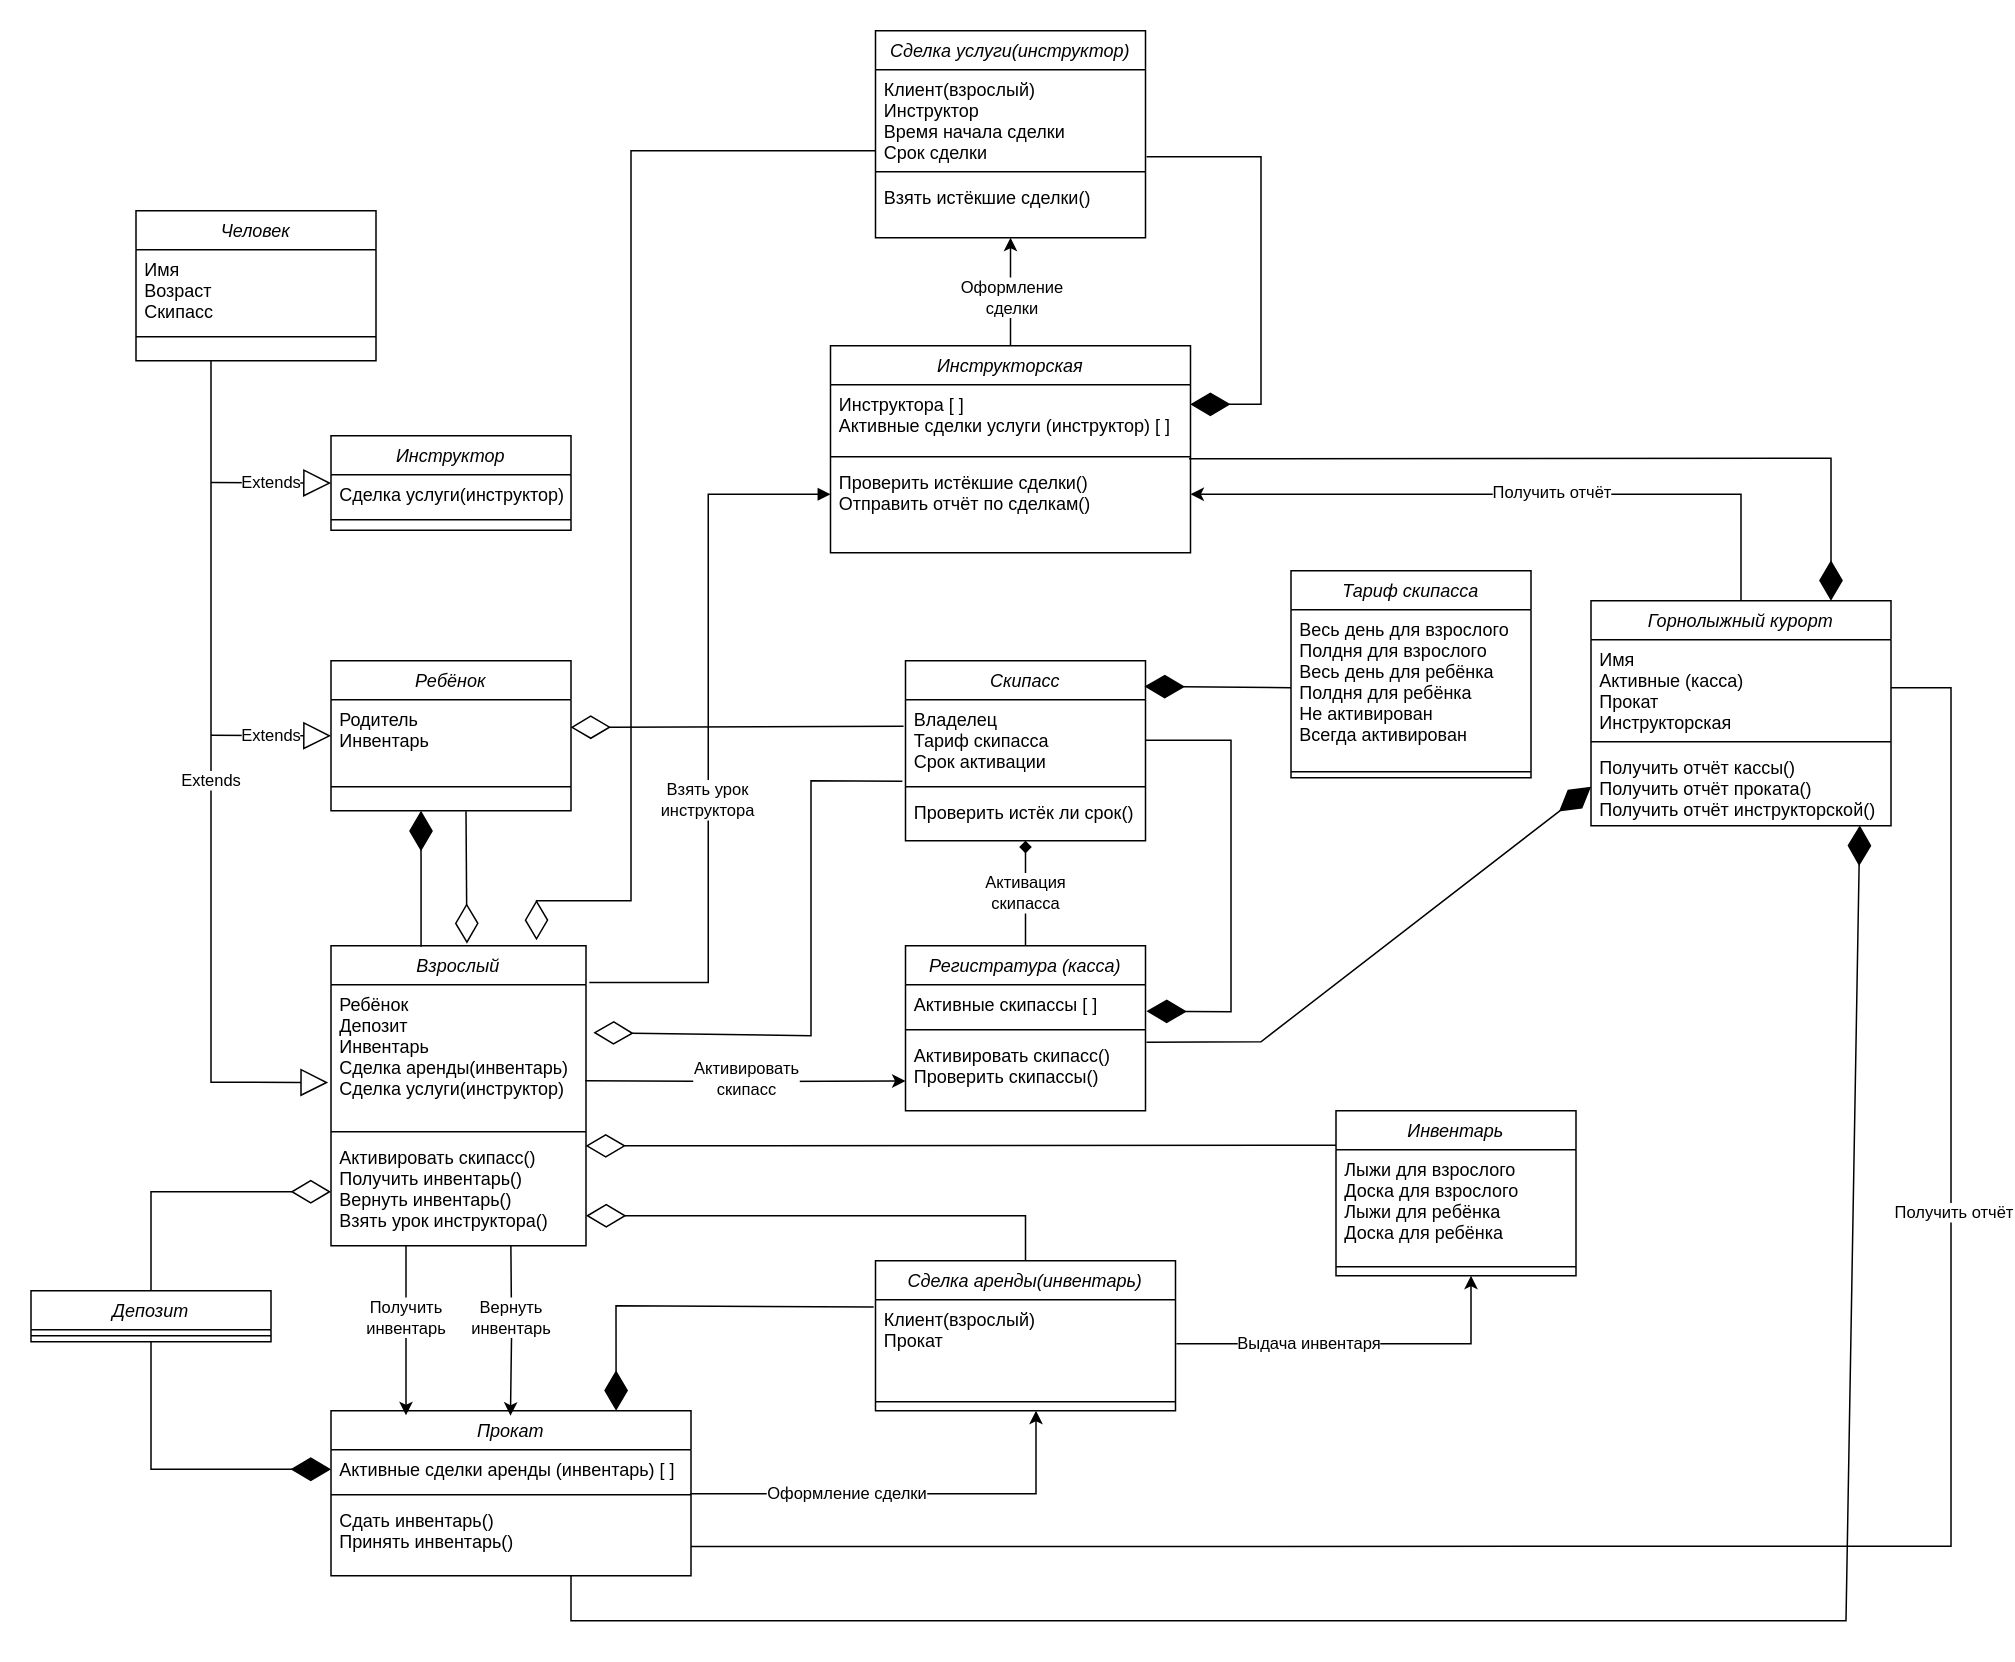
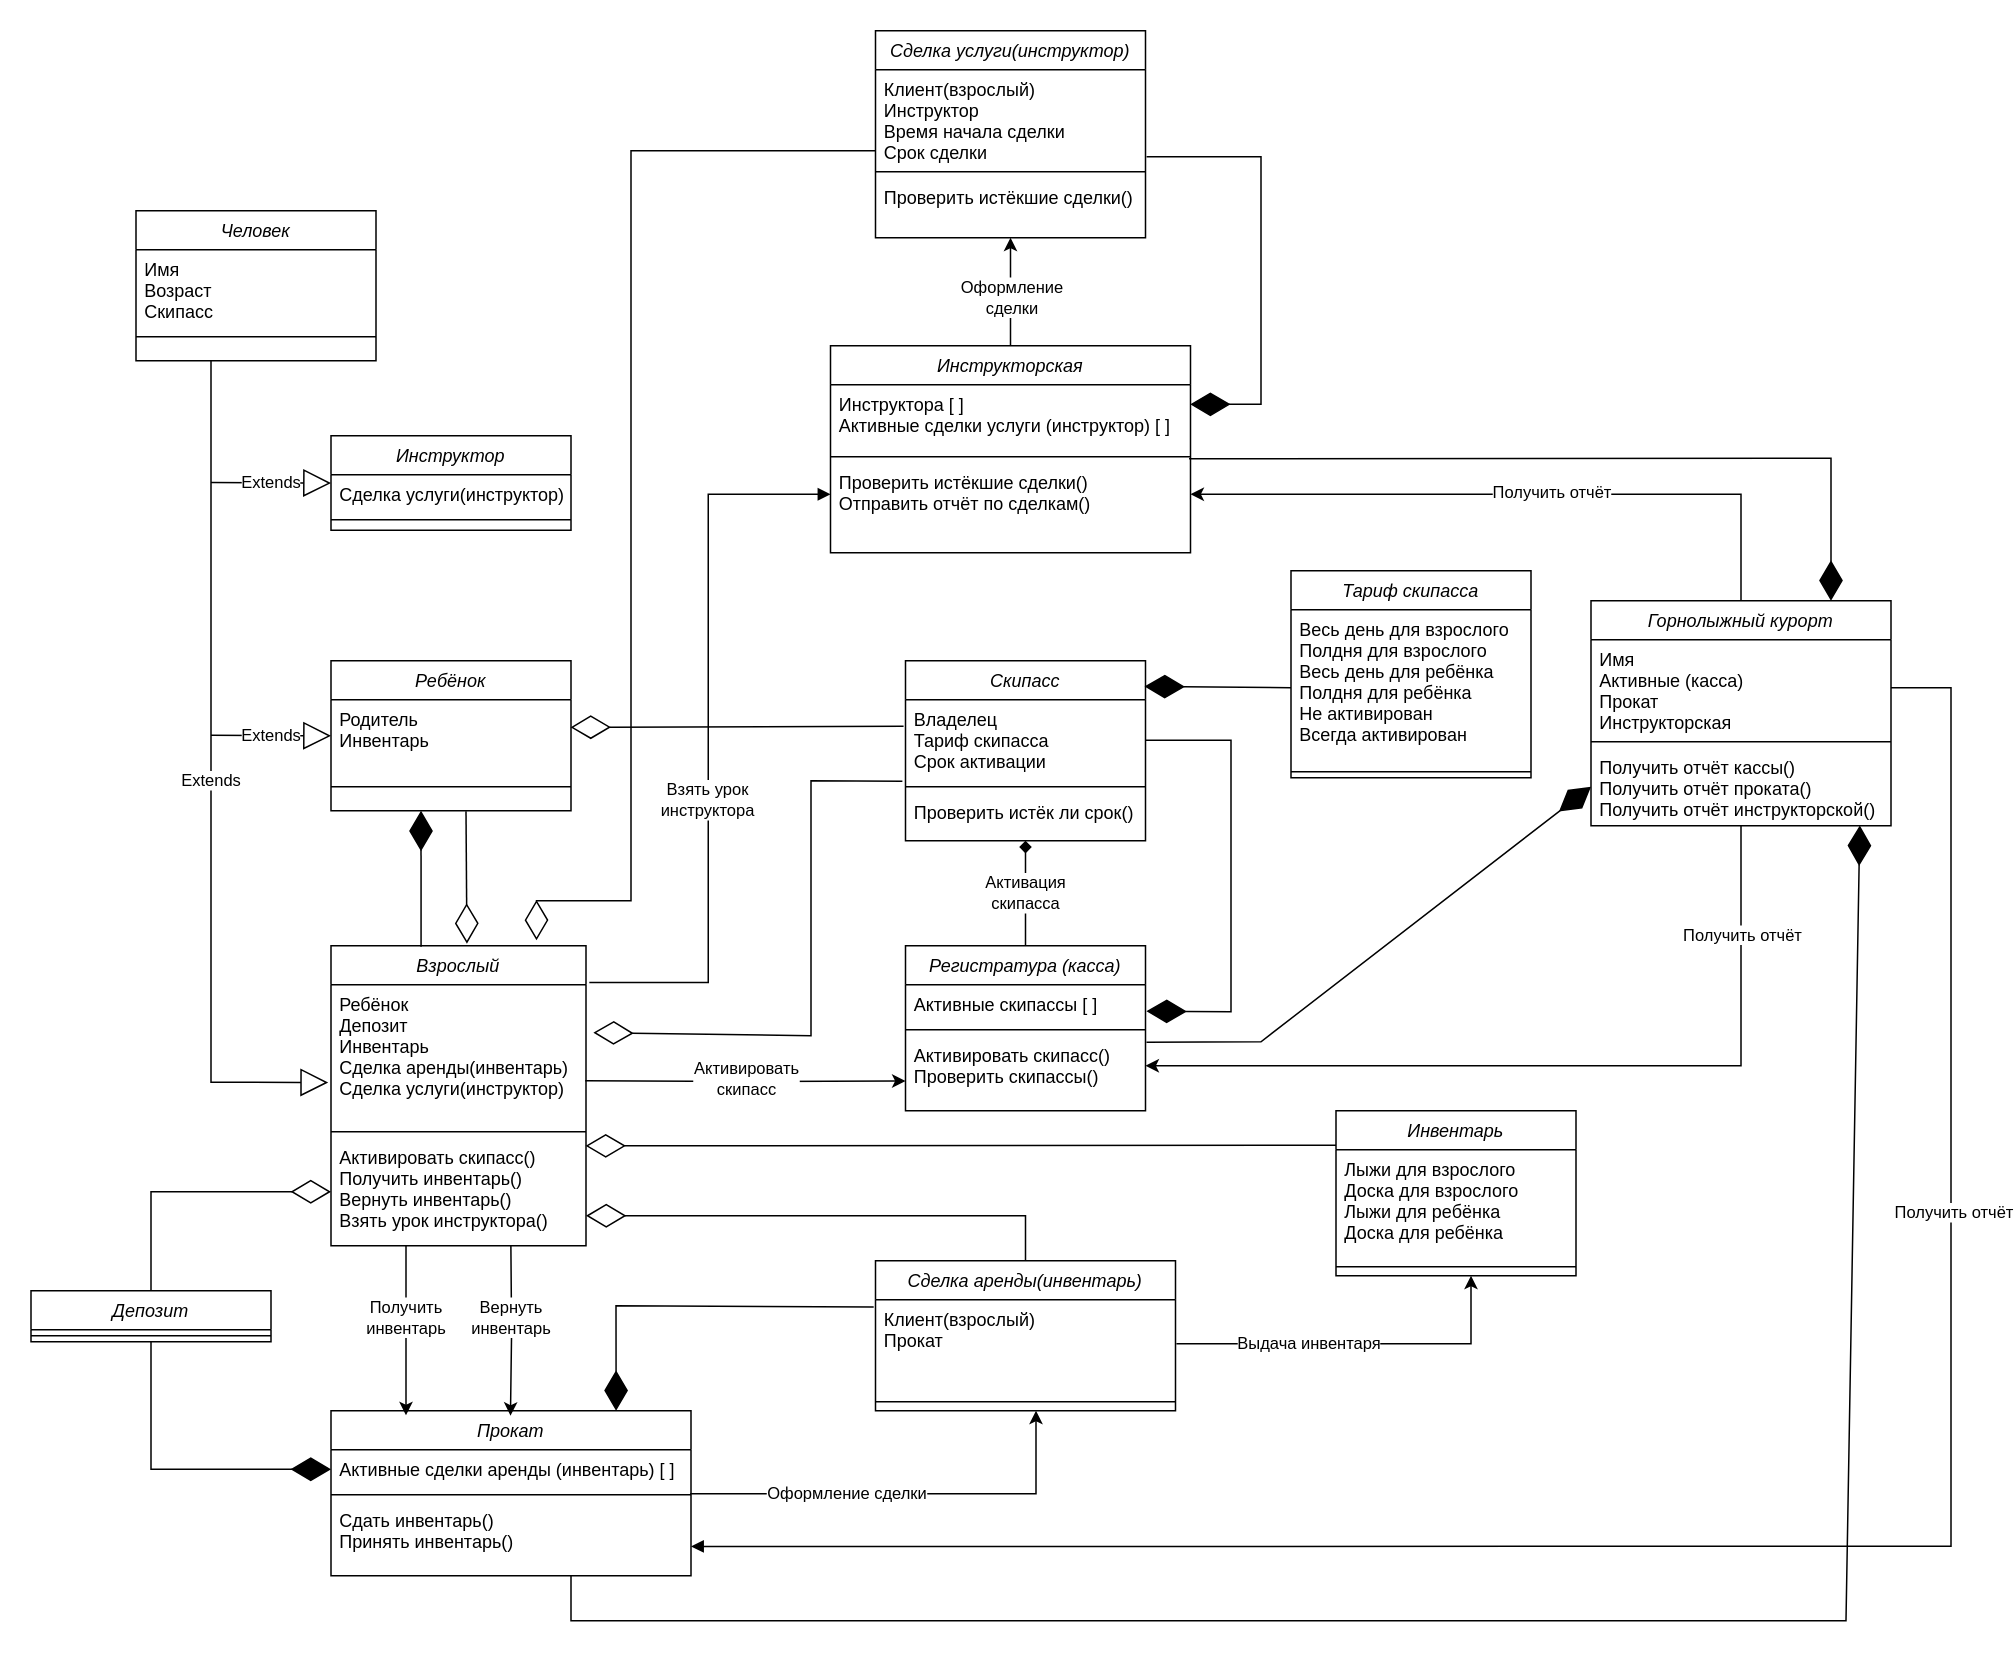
(995, 198) -> (1015, 198)
none -> (1567, 1066)
(699, 1546) -> (704, 1546)
